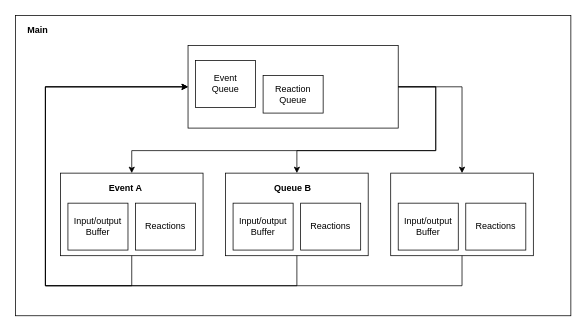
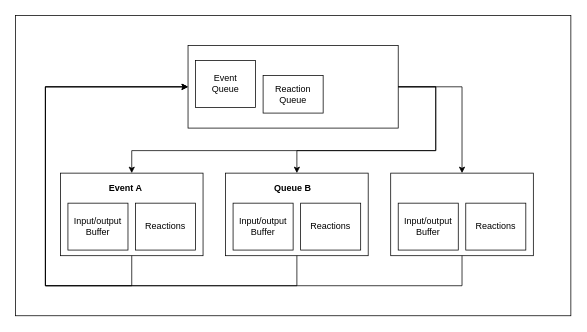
(38, 30) -> none
